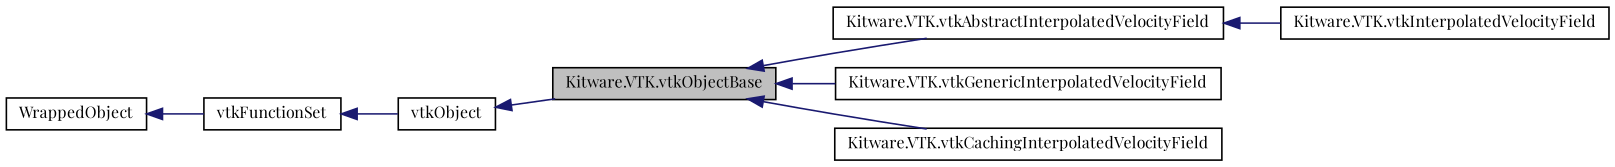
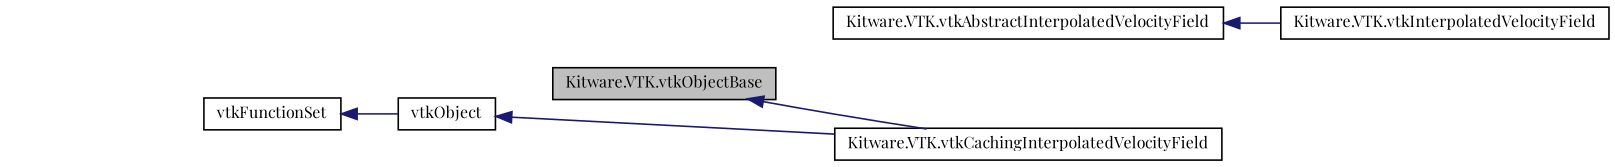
(845, 51) -> none
(1028, 84) -> none
(533, 102) -> (673, 126)
(76, 114) -> none
